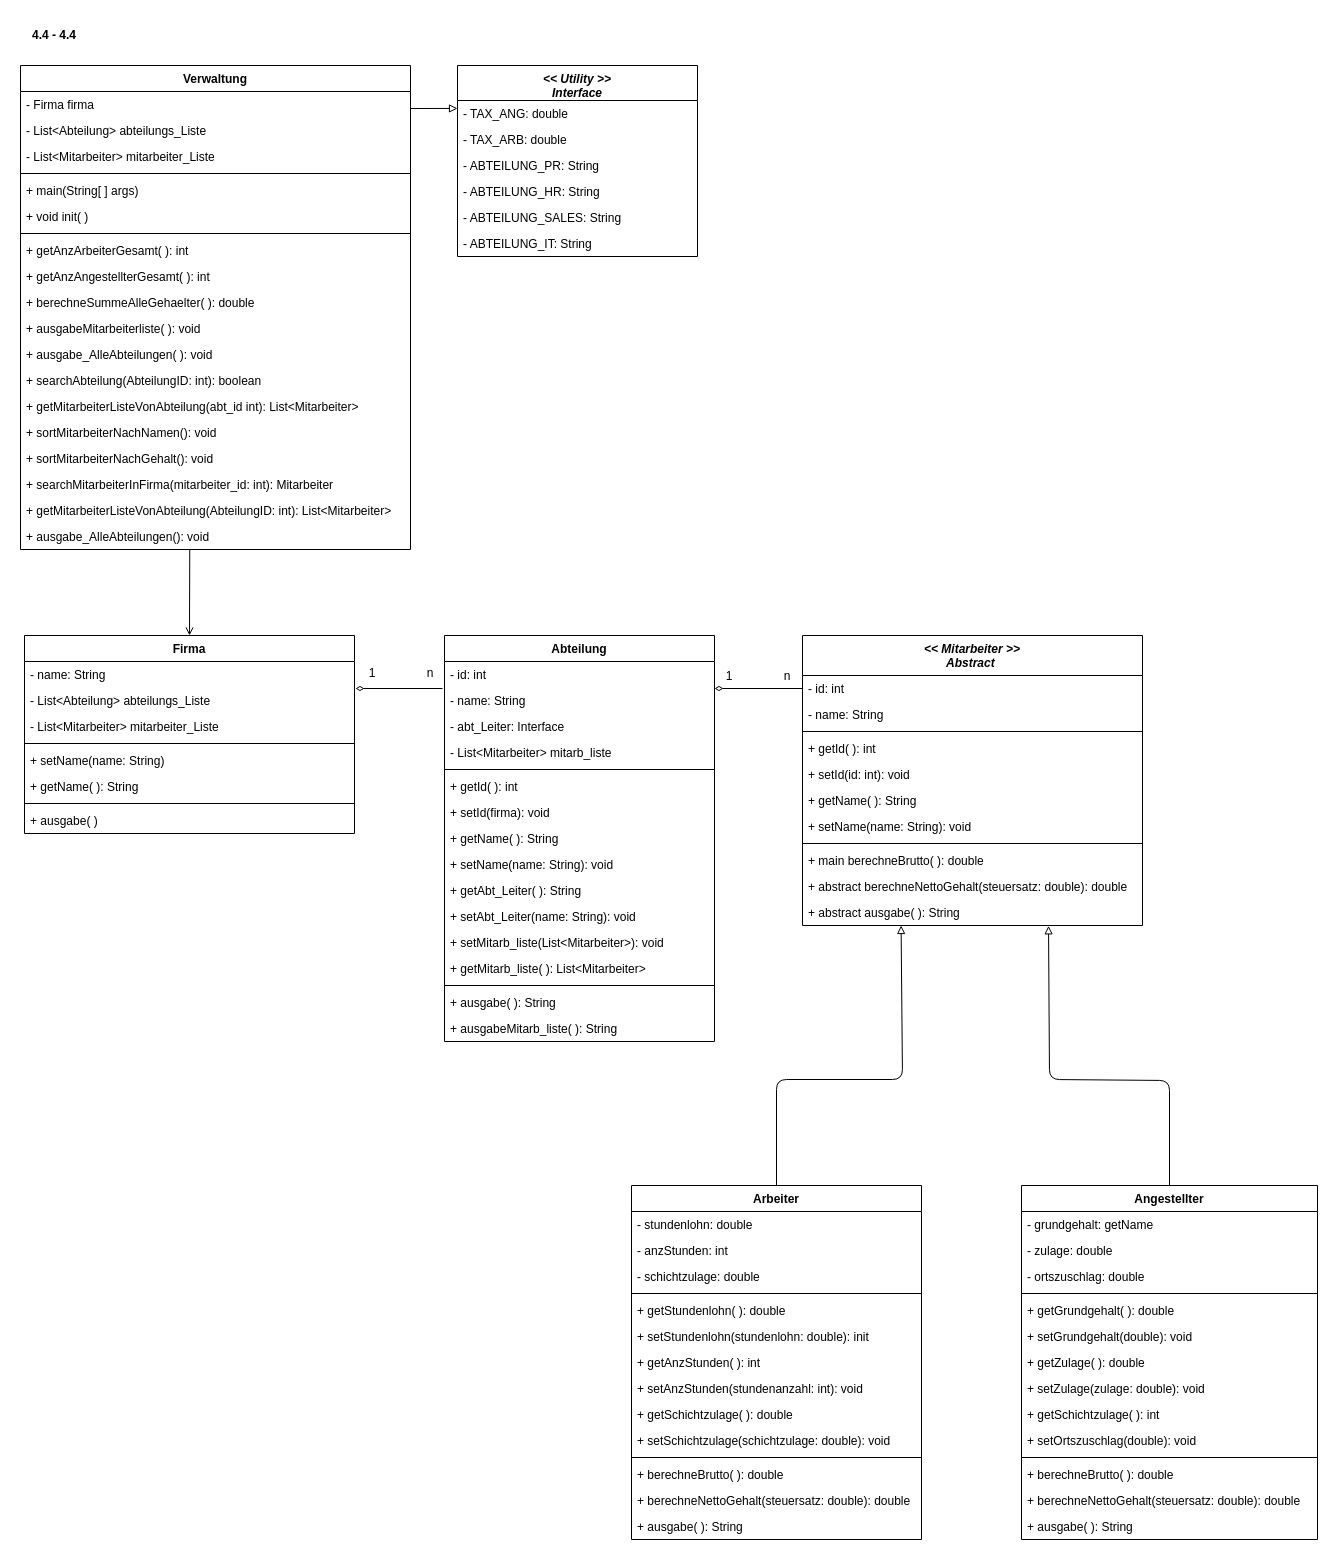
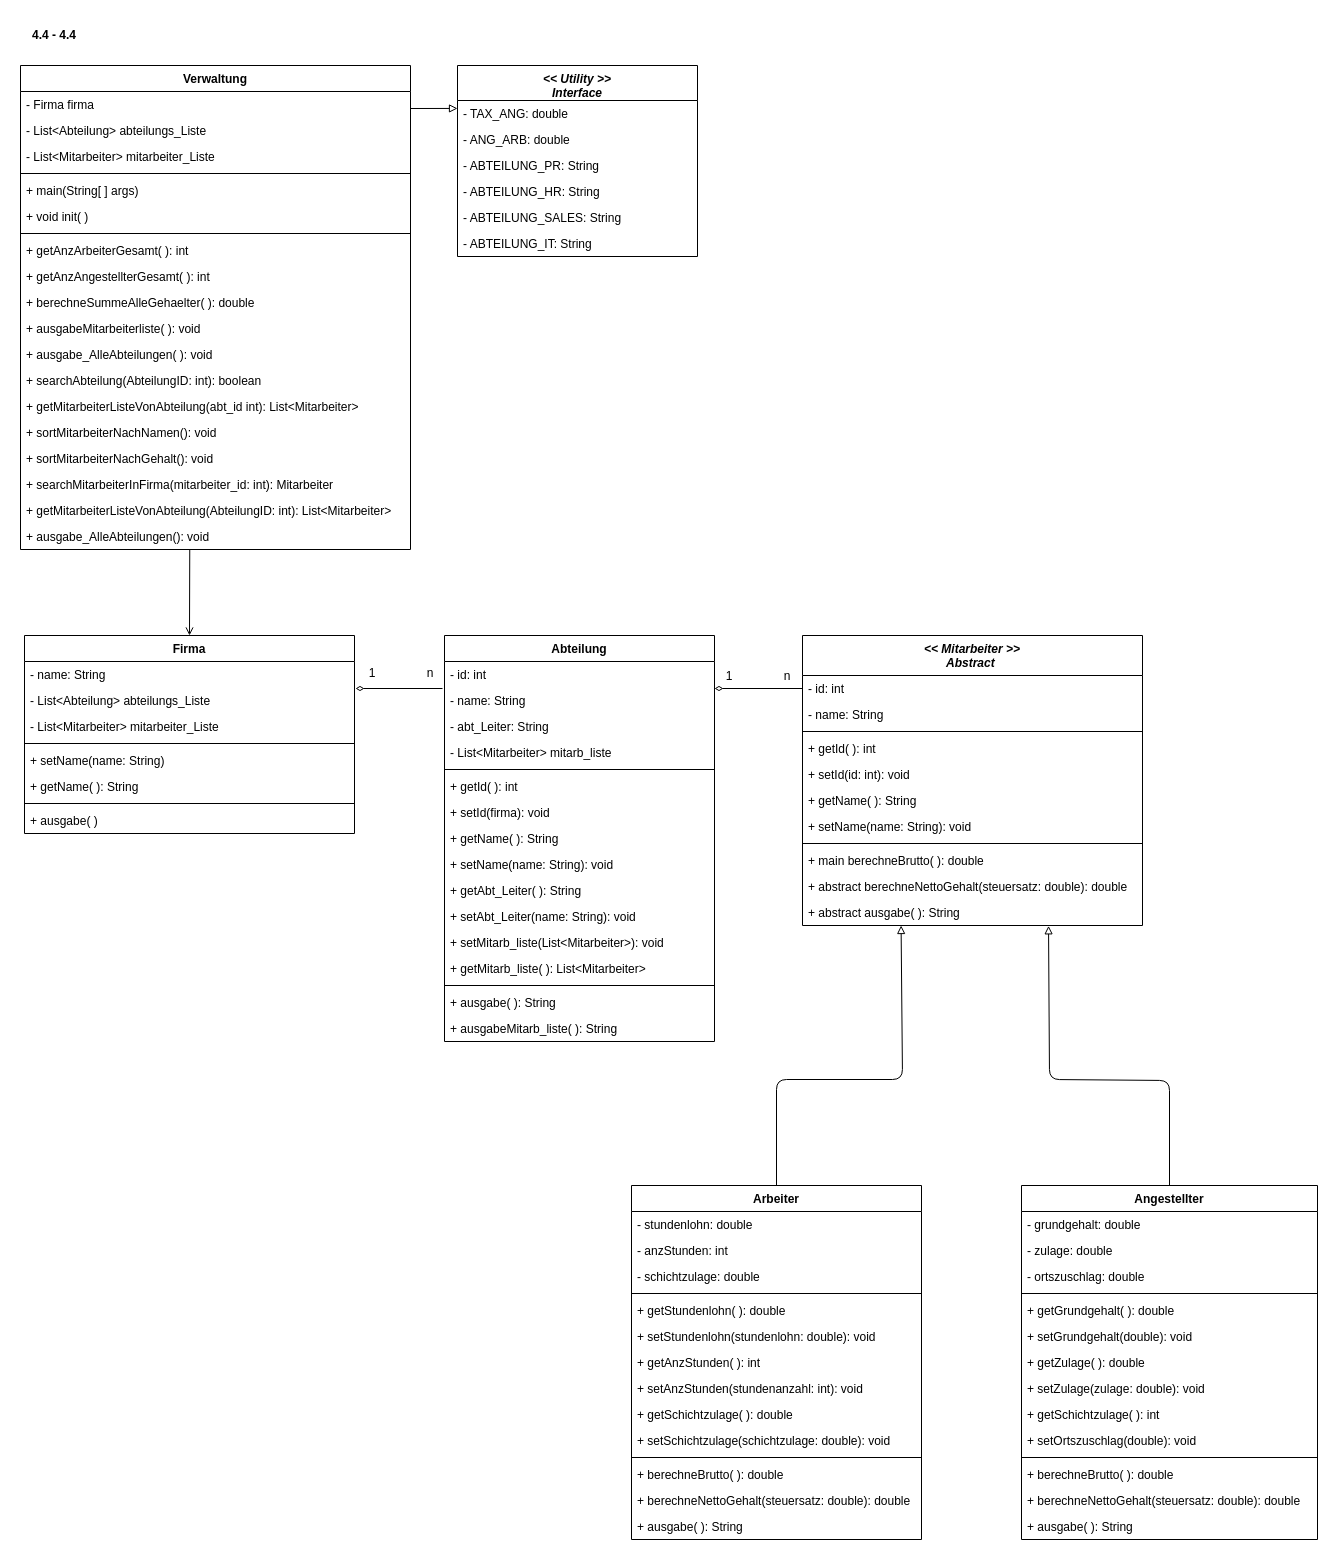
(514, 140) -> (514, 140)
(523, 727) -> (511, 727)
(1095, 1225) -> (1090, 1225)
(766, 1337) -> (767, 1337)
